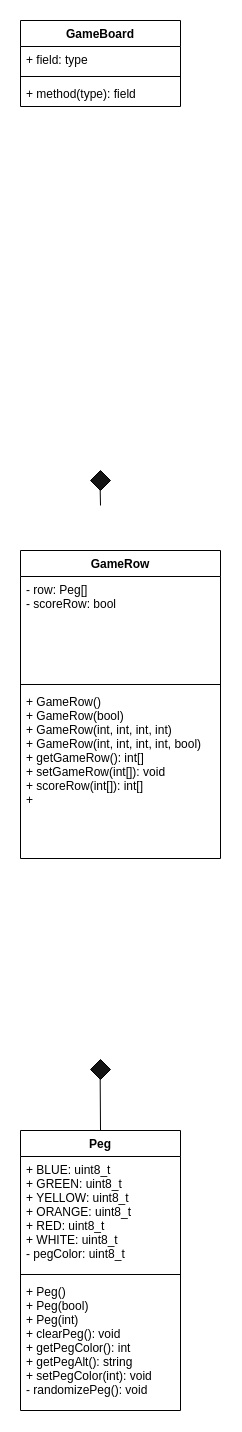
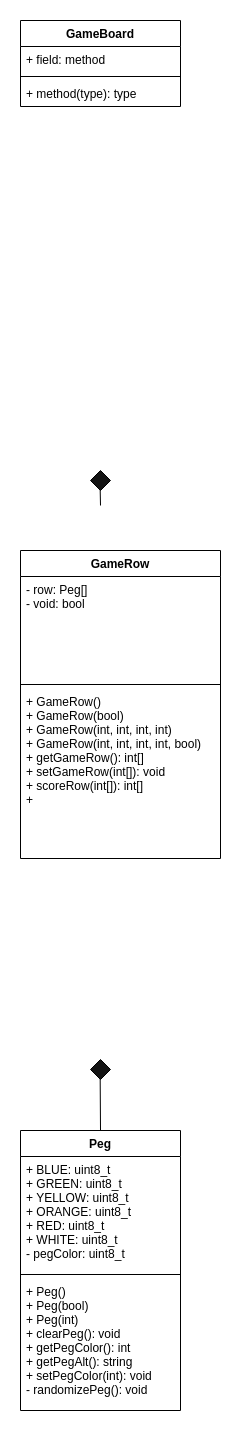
(62, 60) -> (69, 60)
(89, 94) -> (89, 94)
(62, 590) -> (62, 590)
